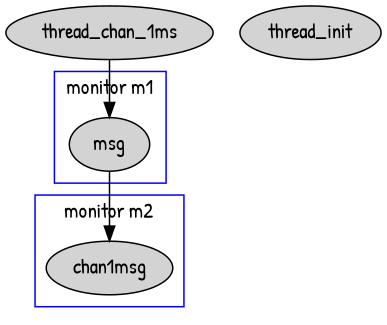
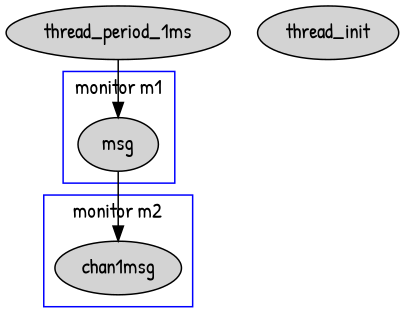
(109, 33) -> (118, 33)
